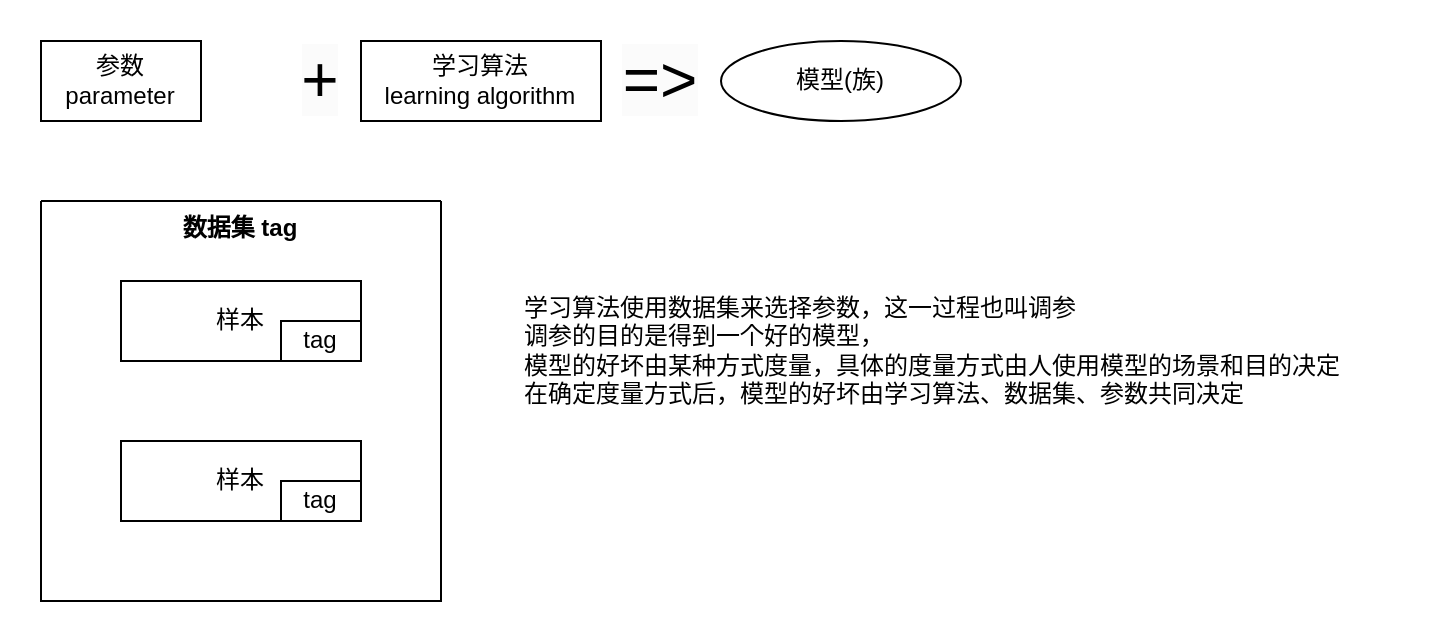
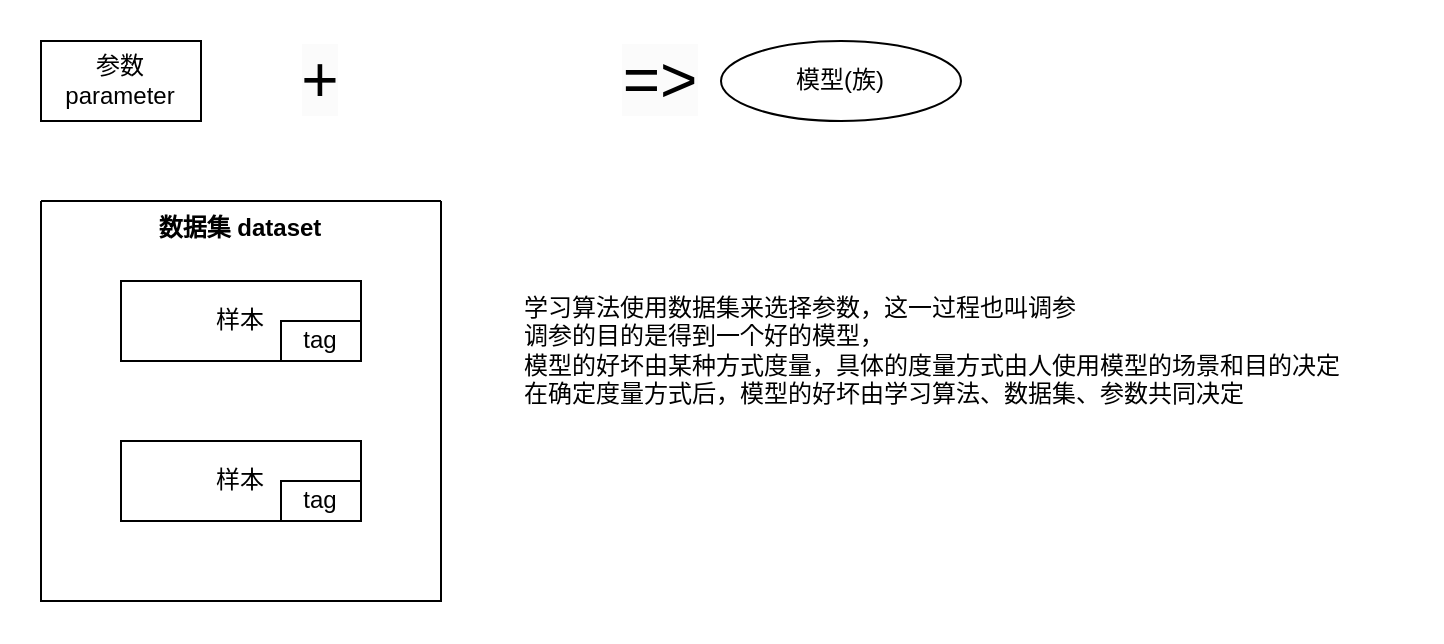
(481, 81) -> none
(240, 228) -> (240, 228)
